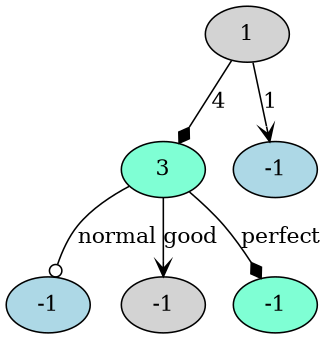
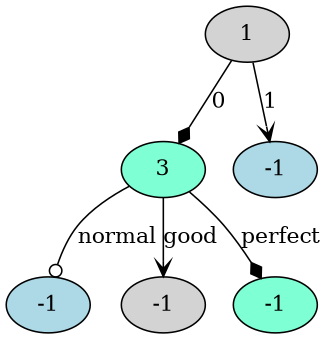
(219, 102) -> (219, 102)
